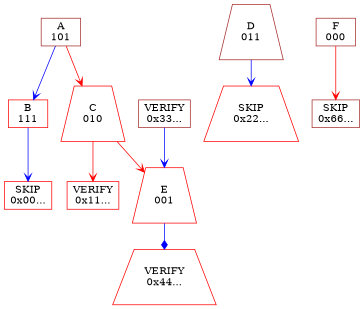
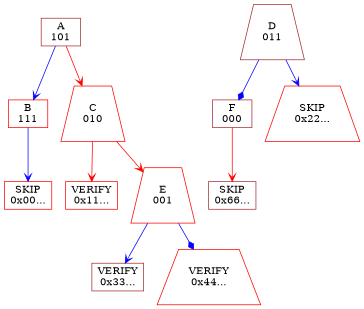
none -> (251, 76)
(164, 144) -> (138, 240)
